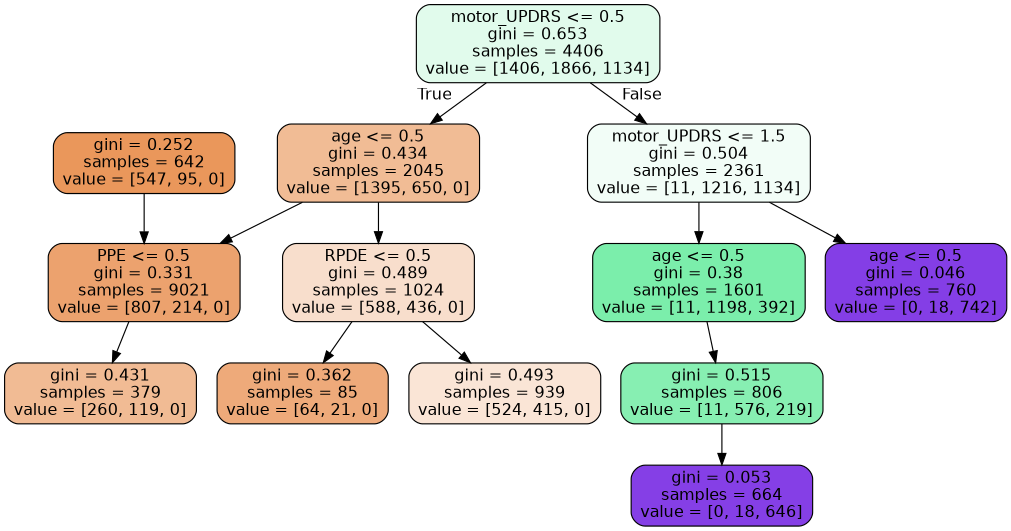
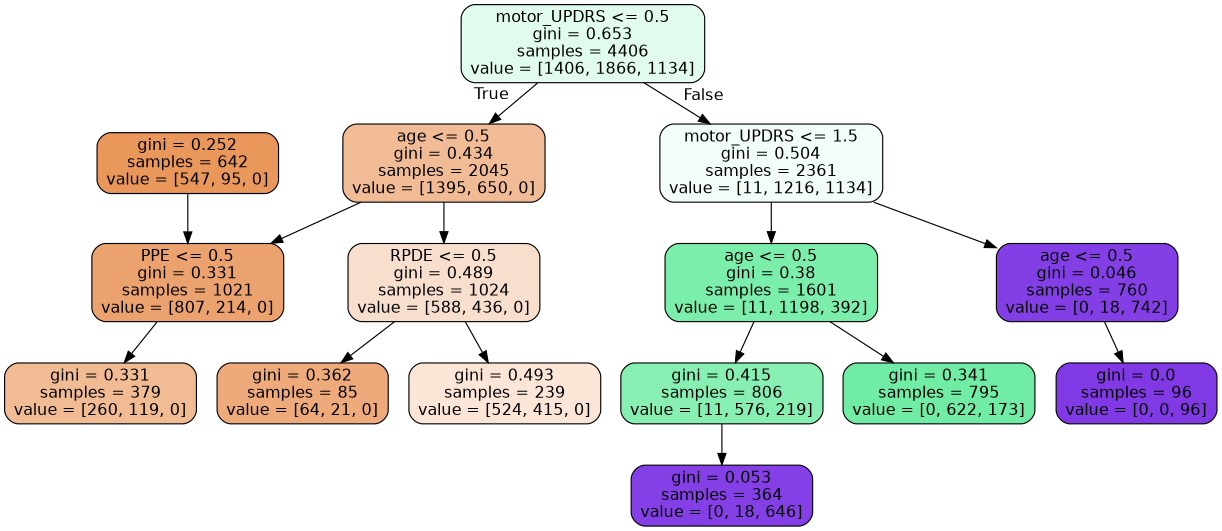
(144, 283) -> (188, 283)
(101, 393) -> (101, 393)
(505, 393) -> (505, 393)
(722, 393) -> (722, 393)
none -> (939, 393)
none -> (1137, 393)
(722, 496) -> (722, 496)
